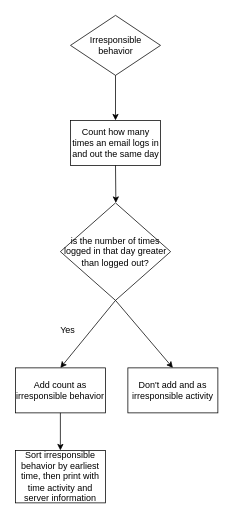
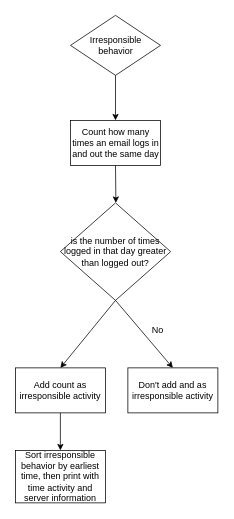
(68, 330) -> none
none -> (158, 330)
(60, 390) -> (60, 390)
